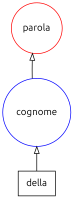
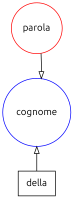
(32, 69) -> (41, 63)
